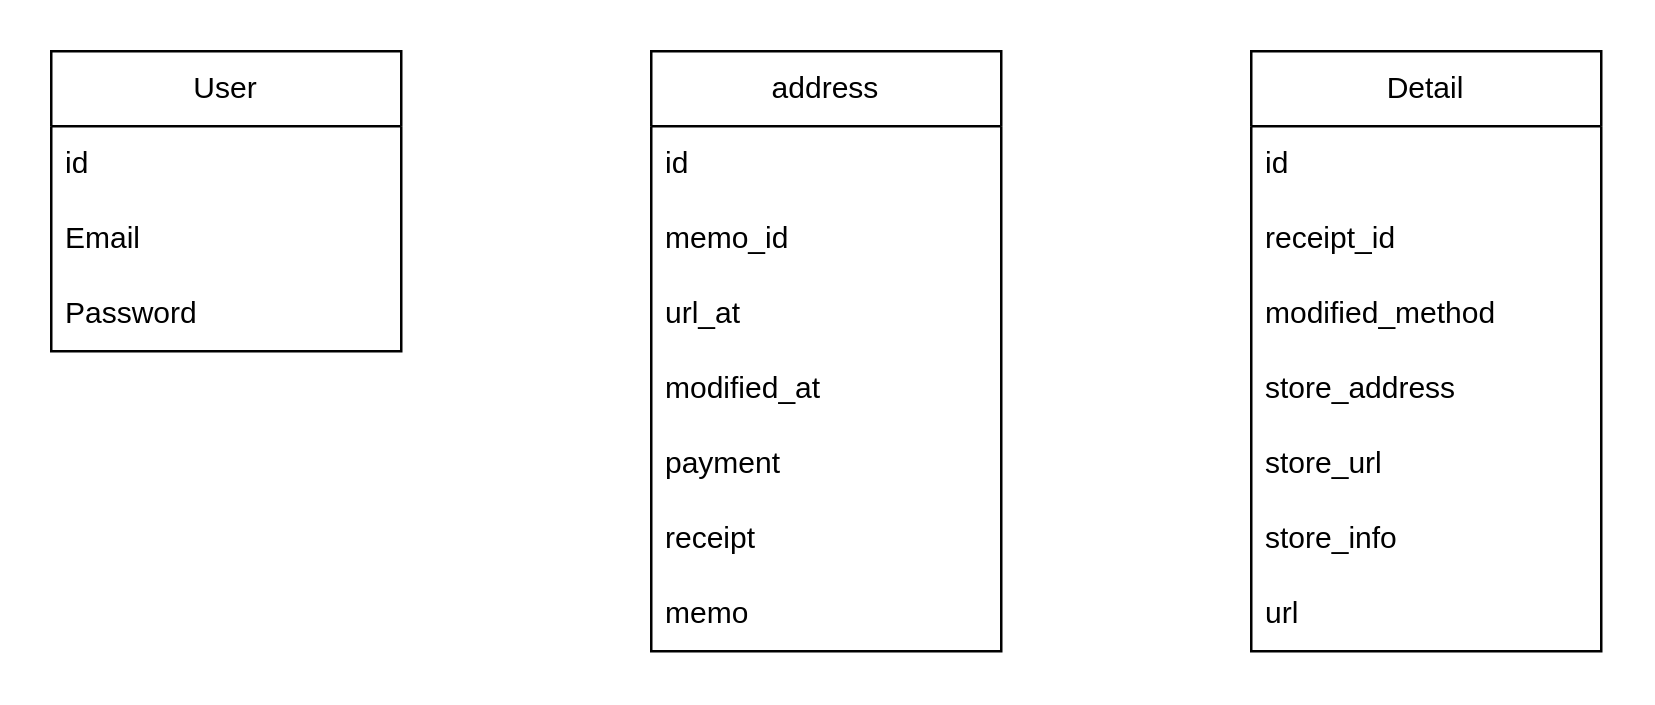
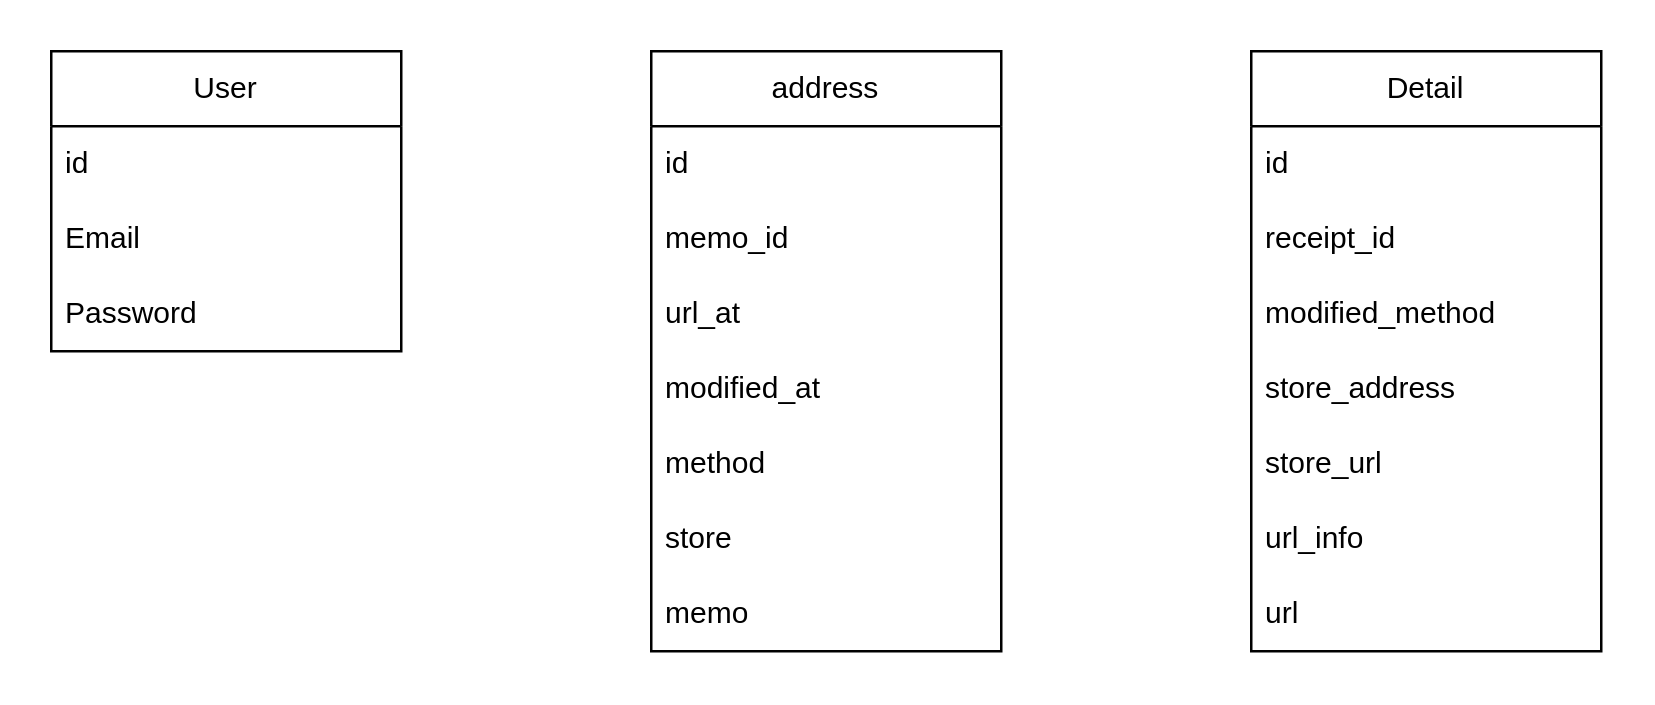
(725, 464) -> (717, 464)
(721, 539) -> (708, 539)
(1346, 539) -> (1326, 539)
